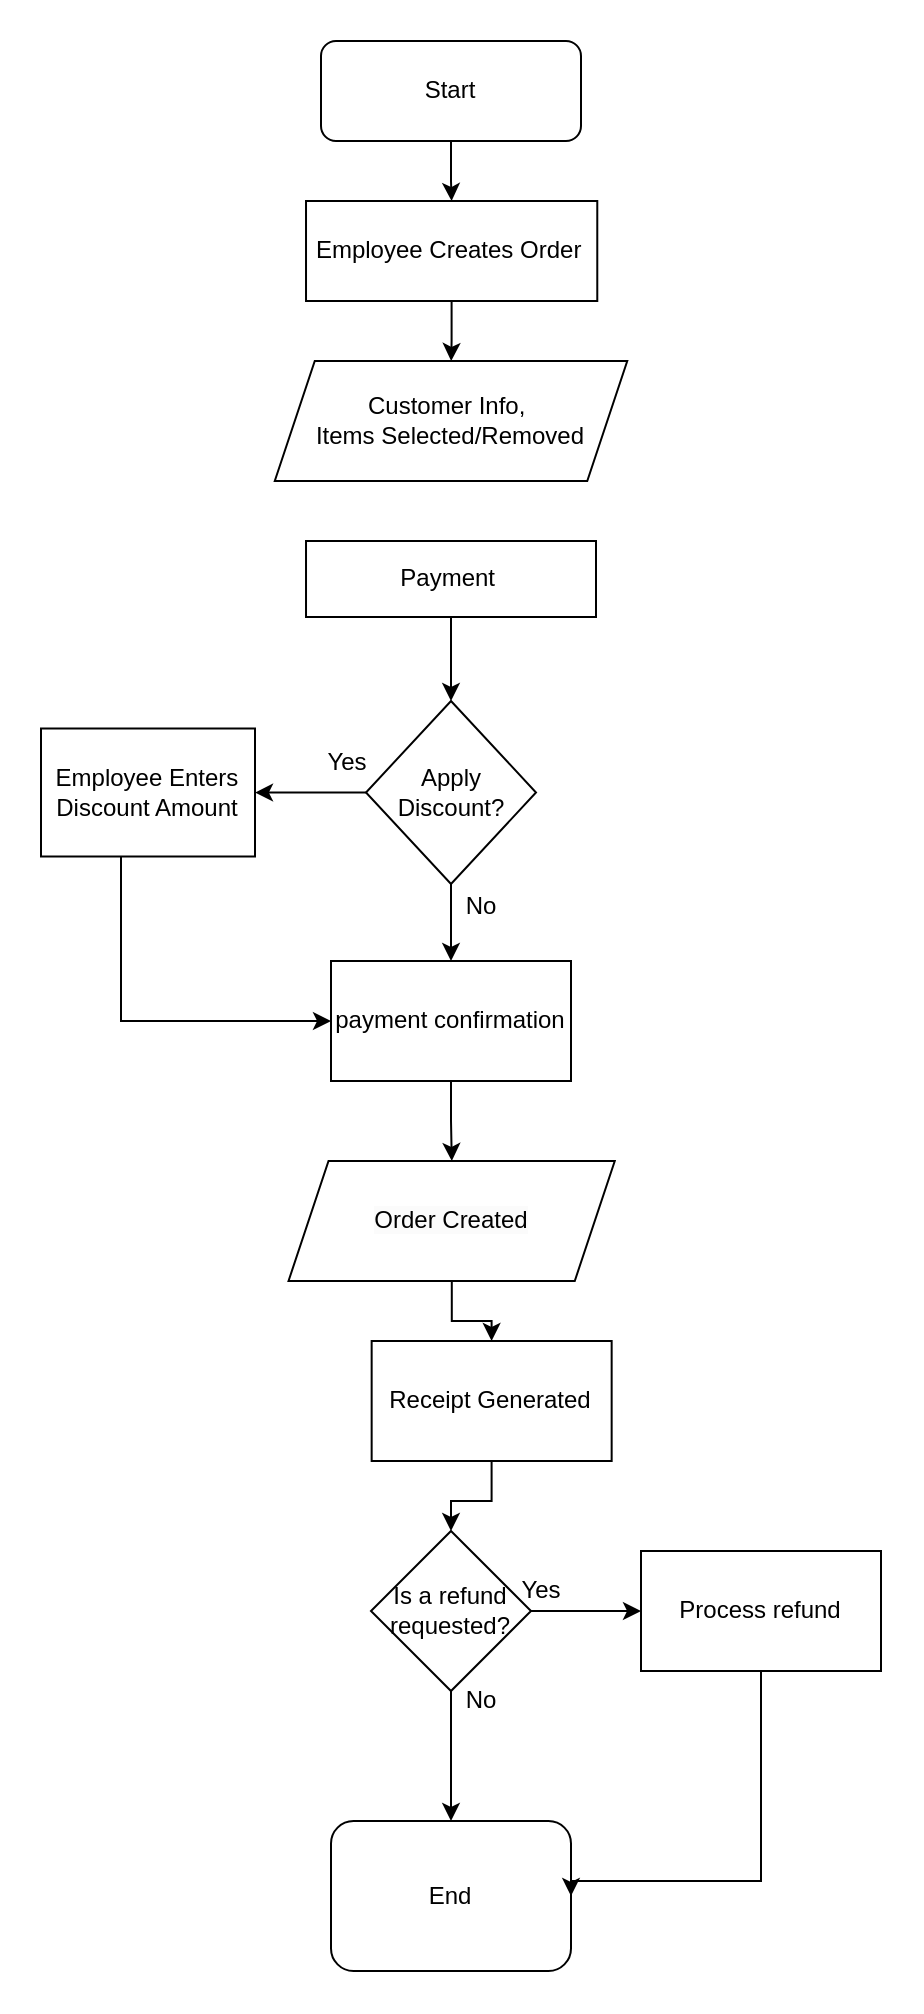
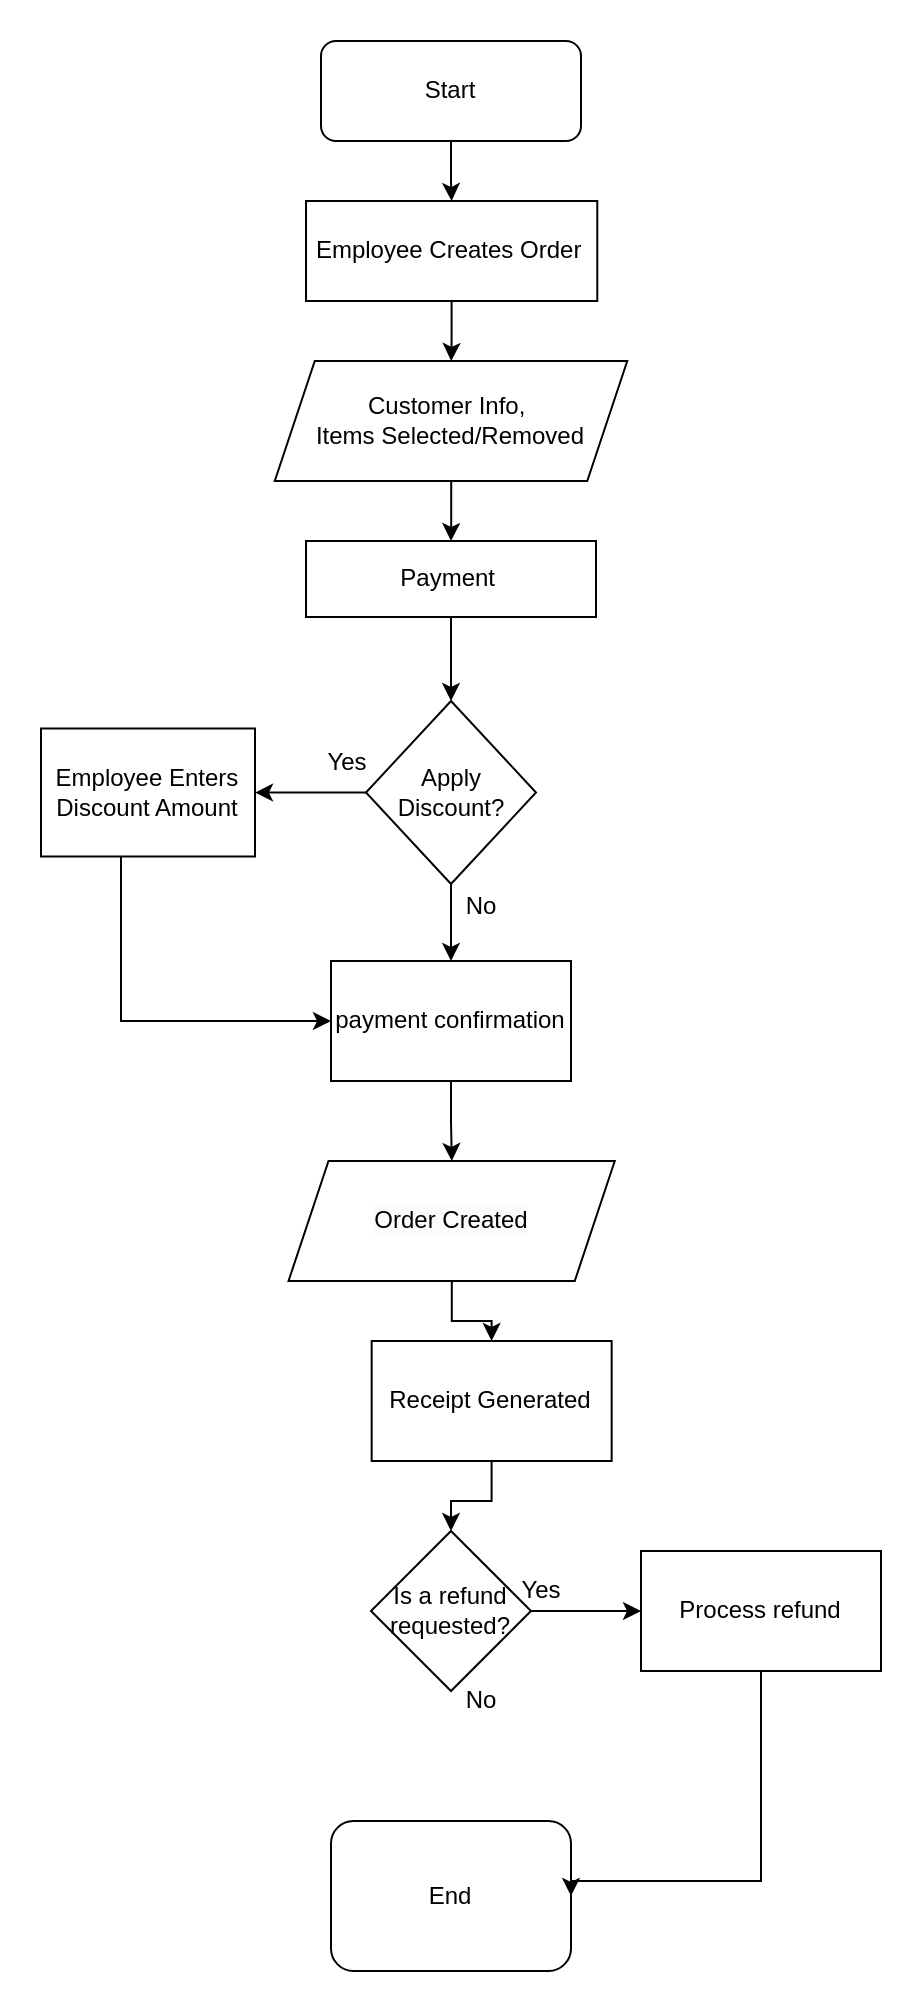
none -> (451, 504)
(451, 1749) -> none
